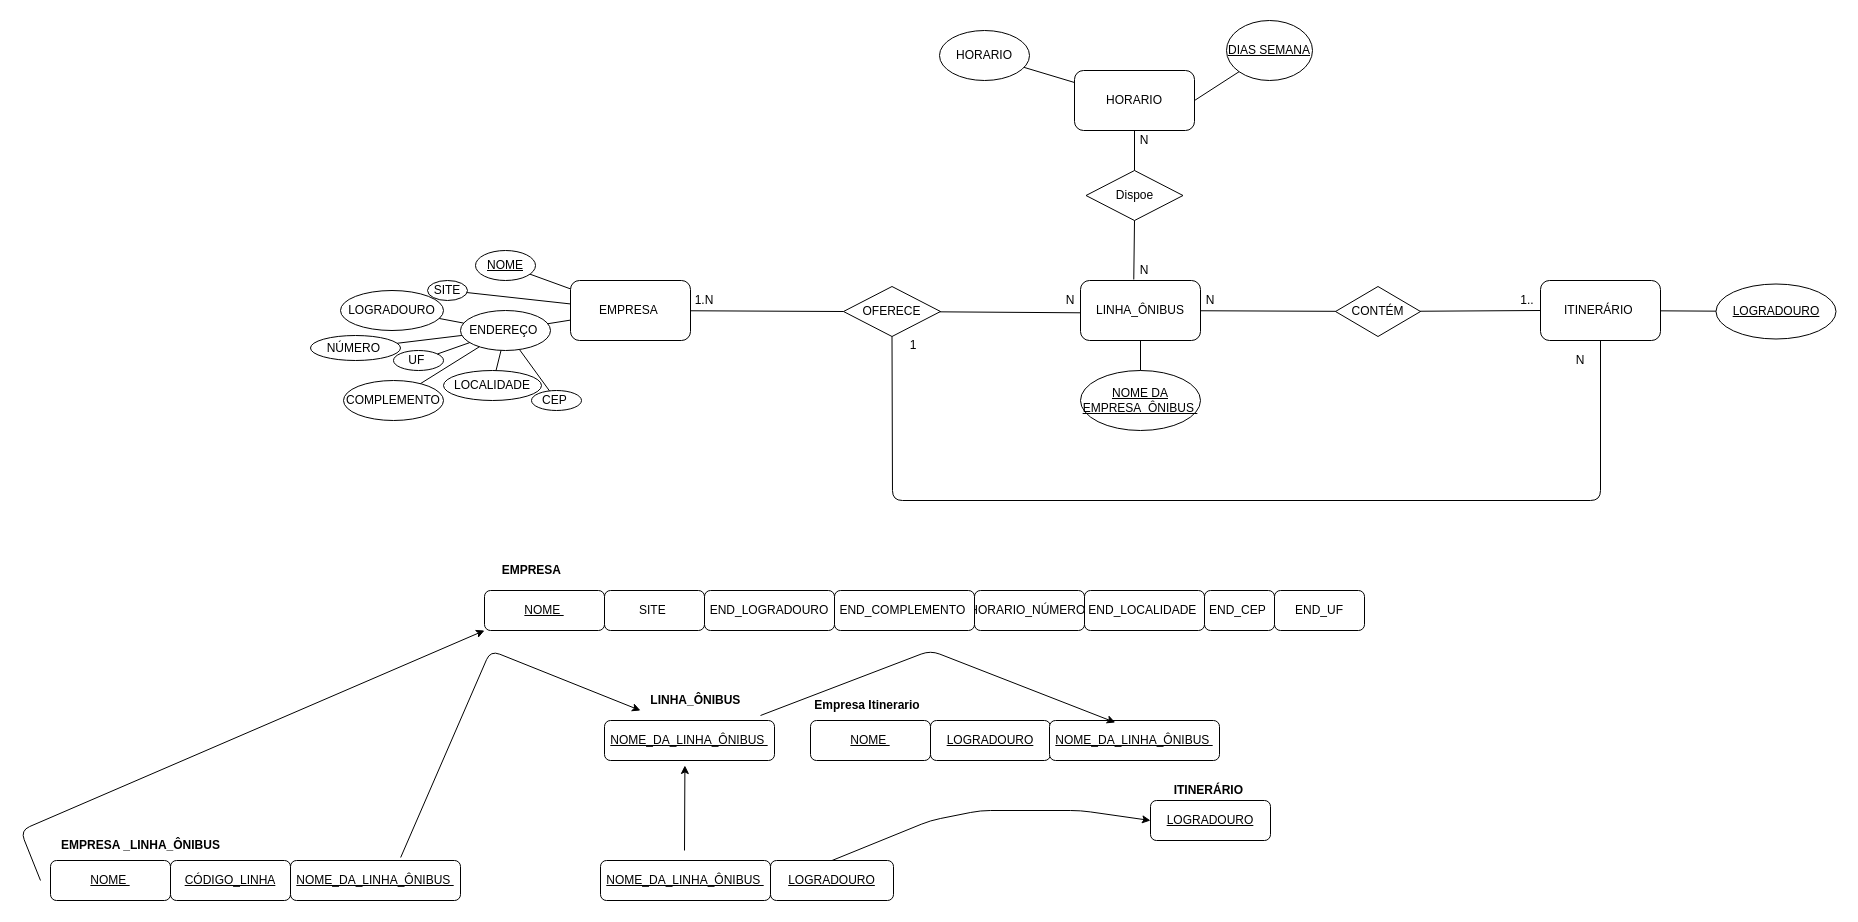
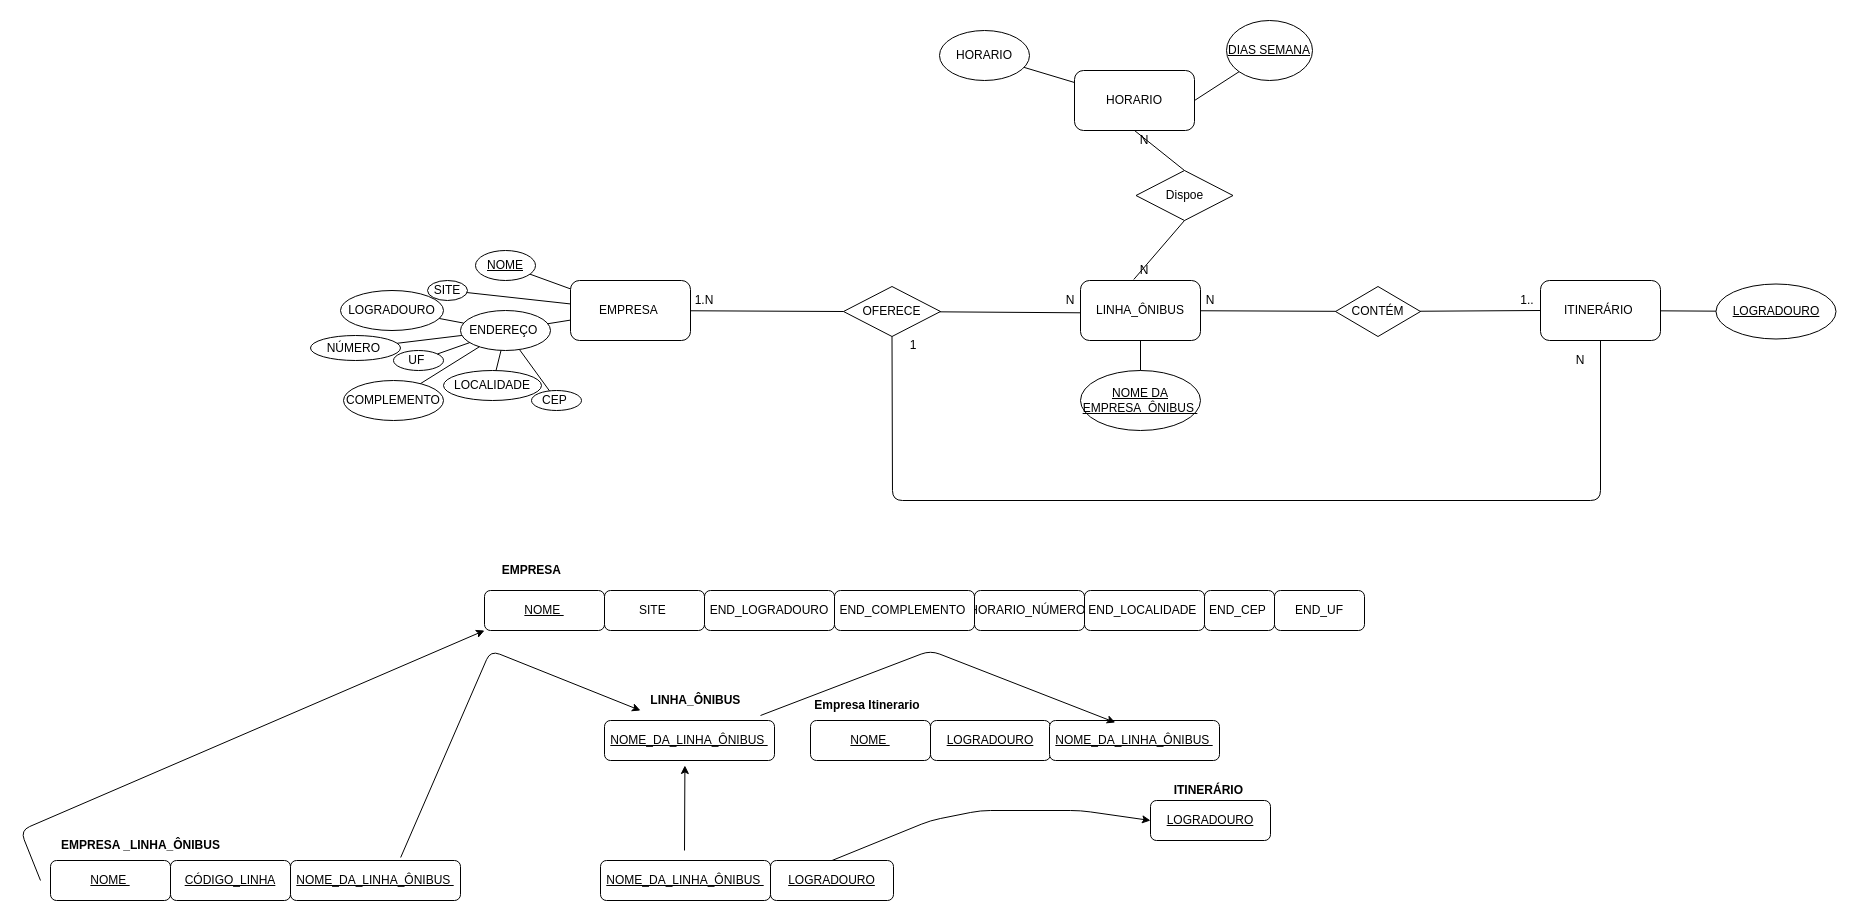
(1135, 196) -> (1185, 196)
